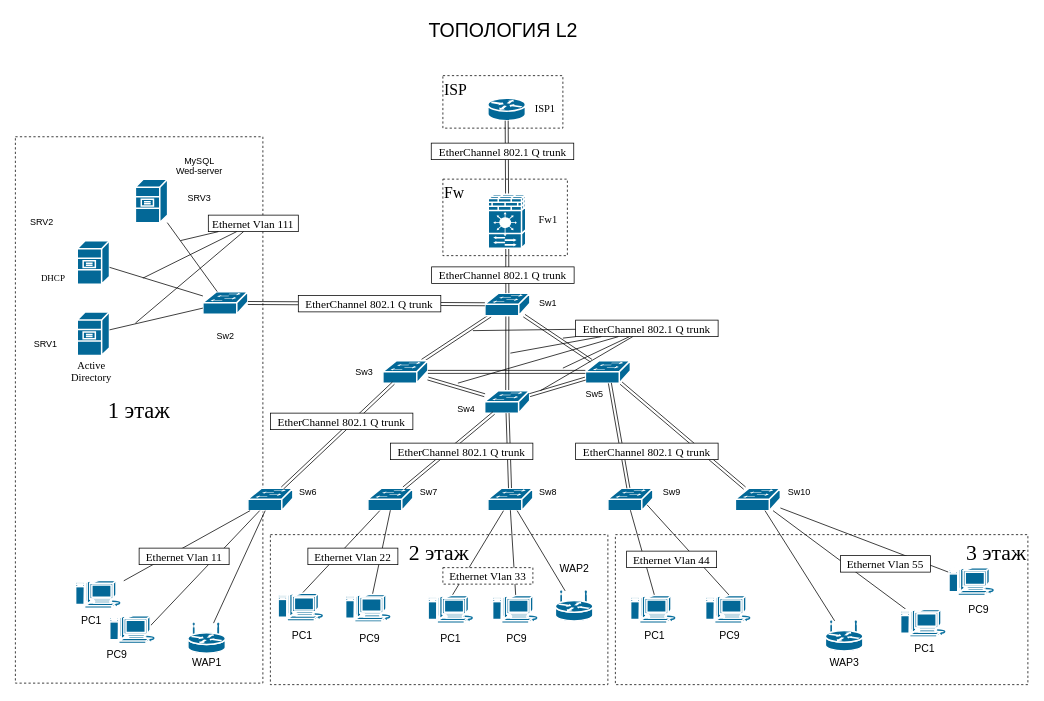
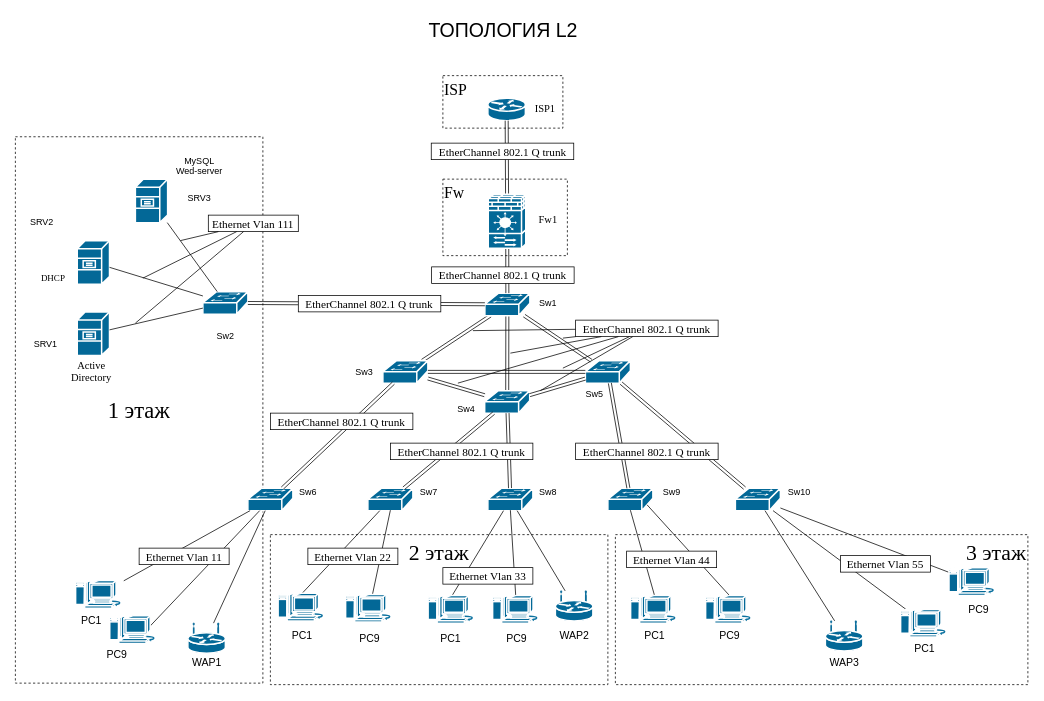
(574, 568) -> (574, 636)
(488, 576) -> (488, 576)
